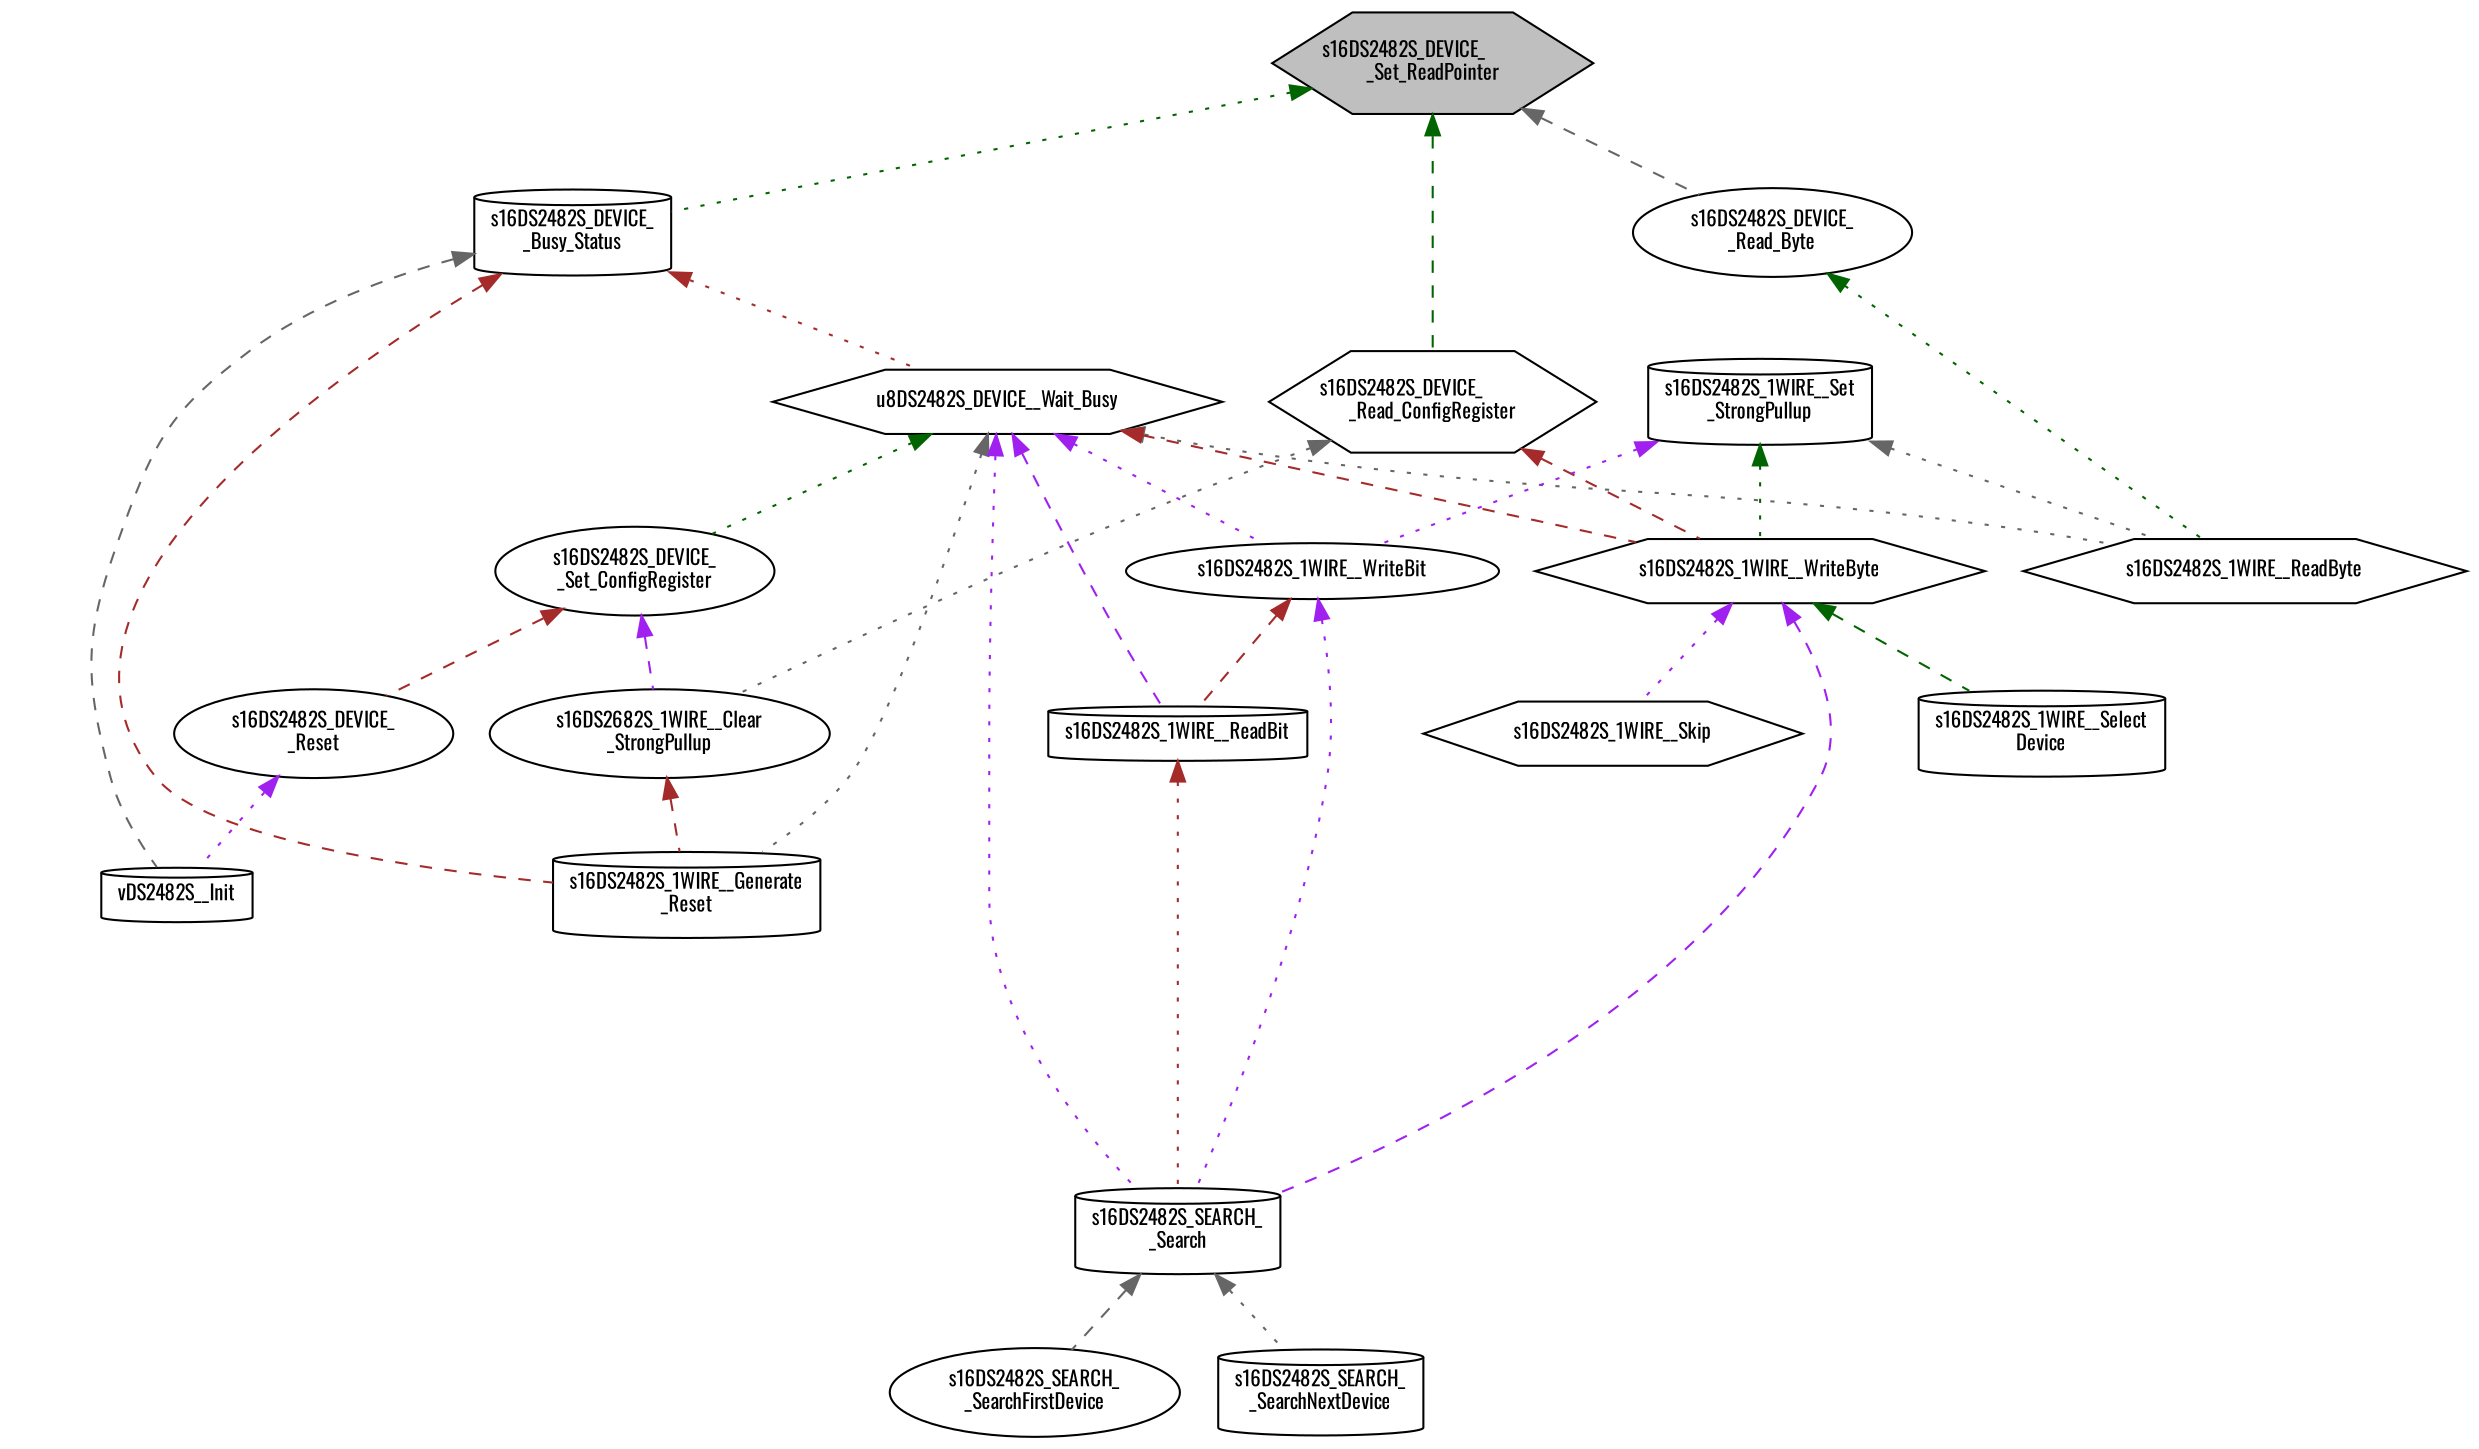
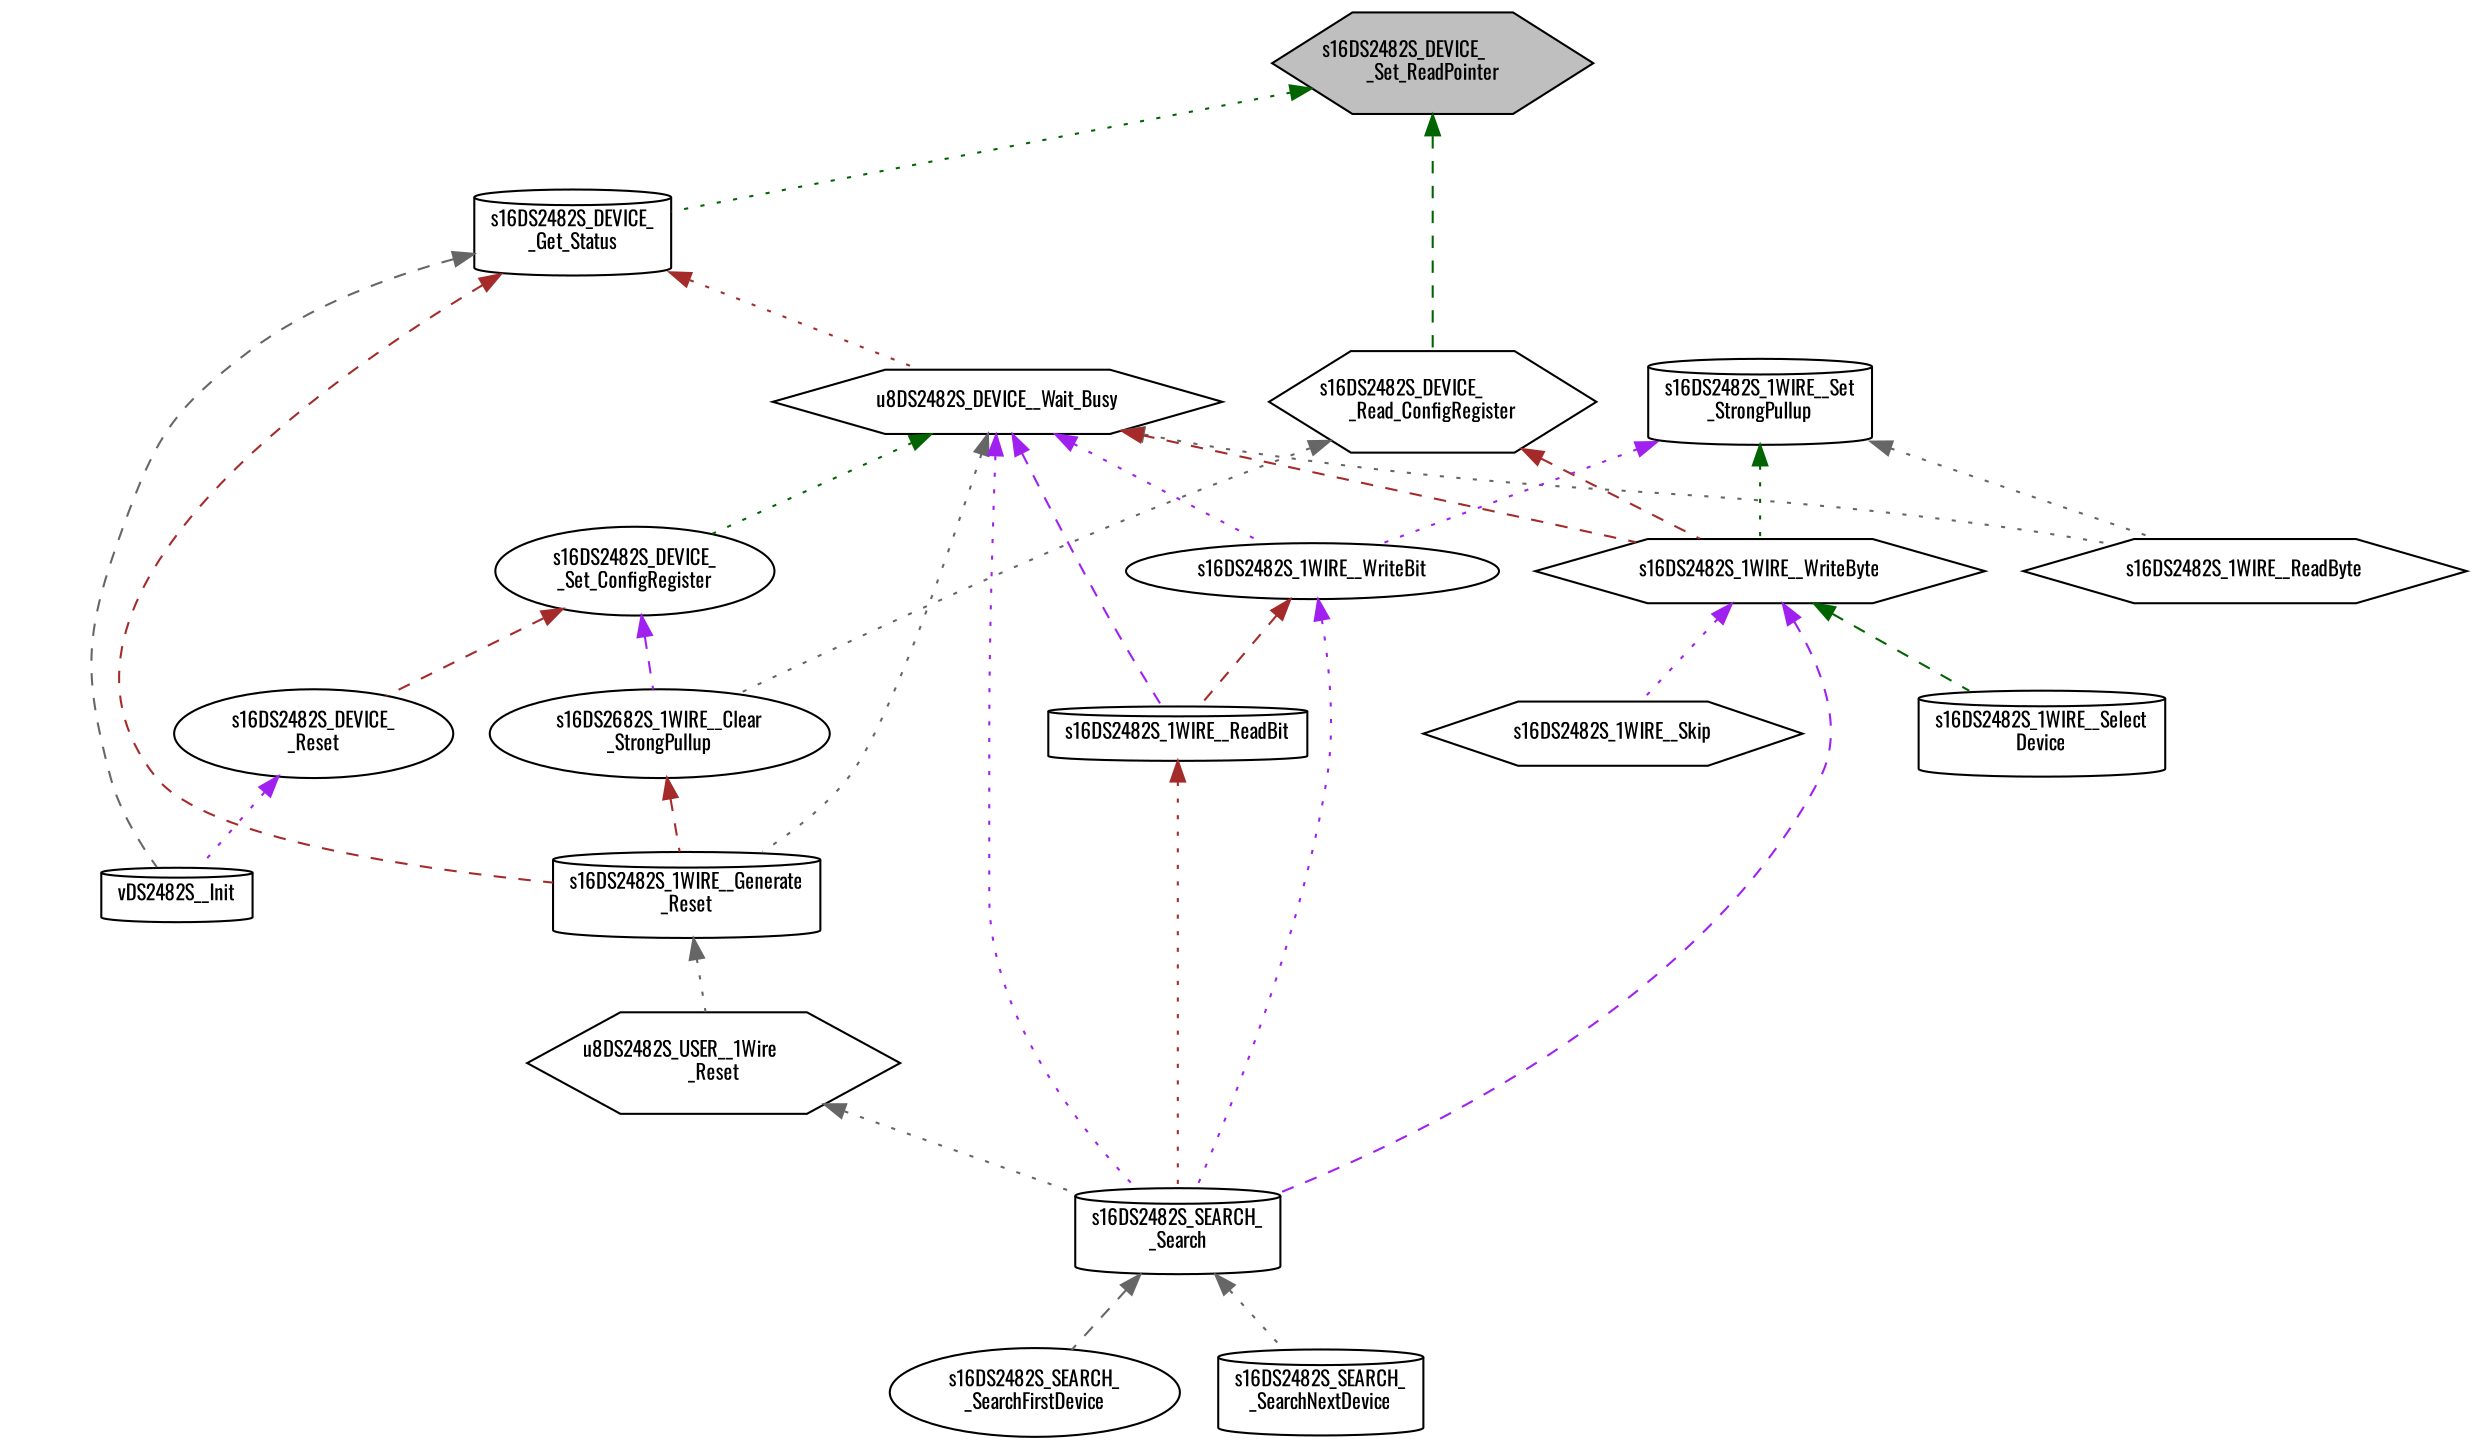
(573, 233) -> (573, 233)
(1773, 233) -> none
none -> (714, 1063)
